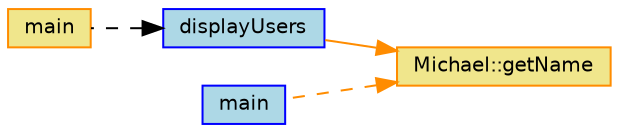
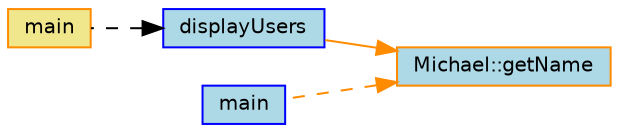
(504, 67) -> (504, 67)
